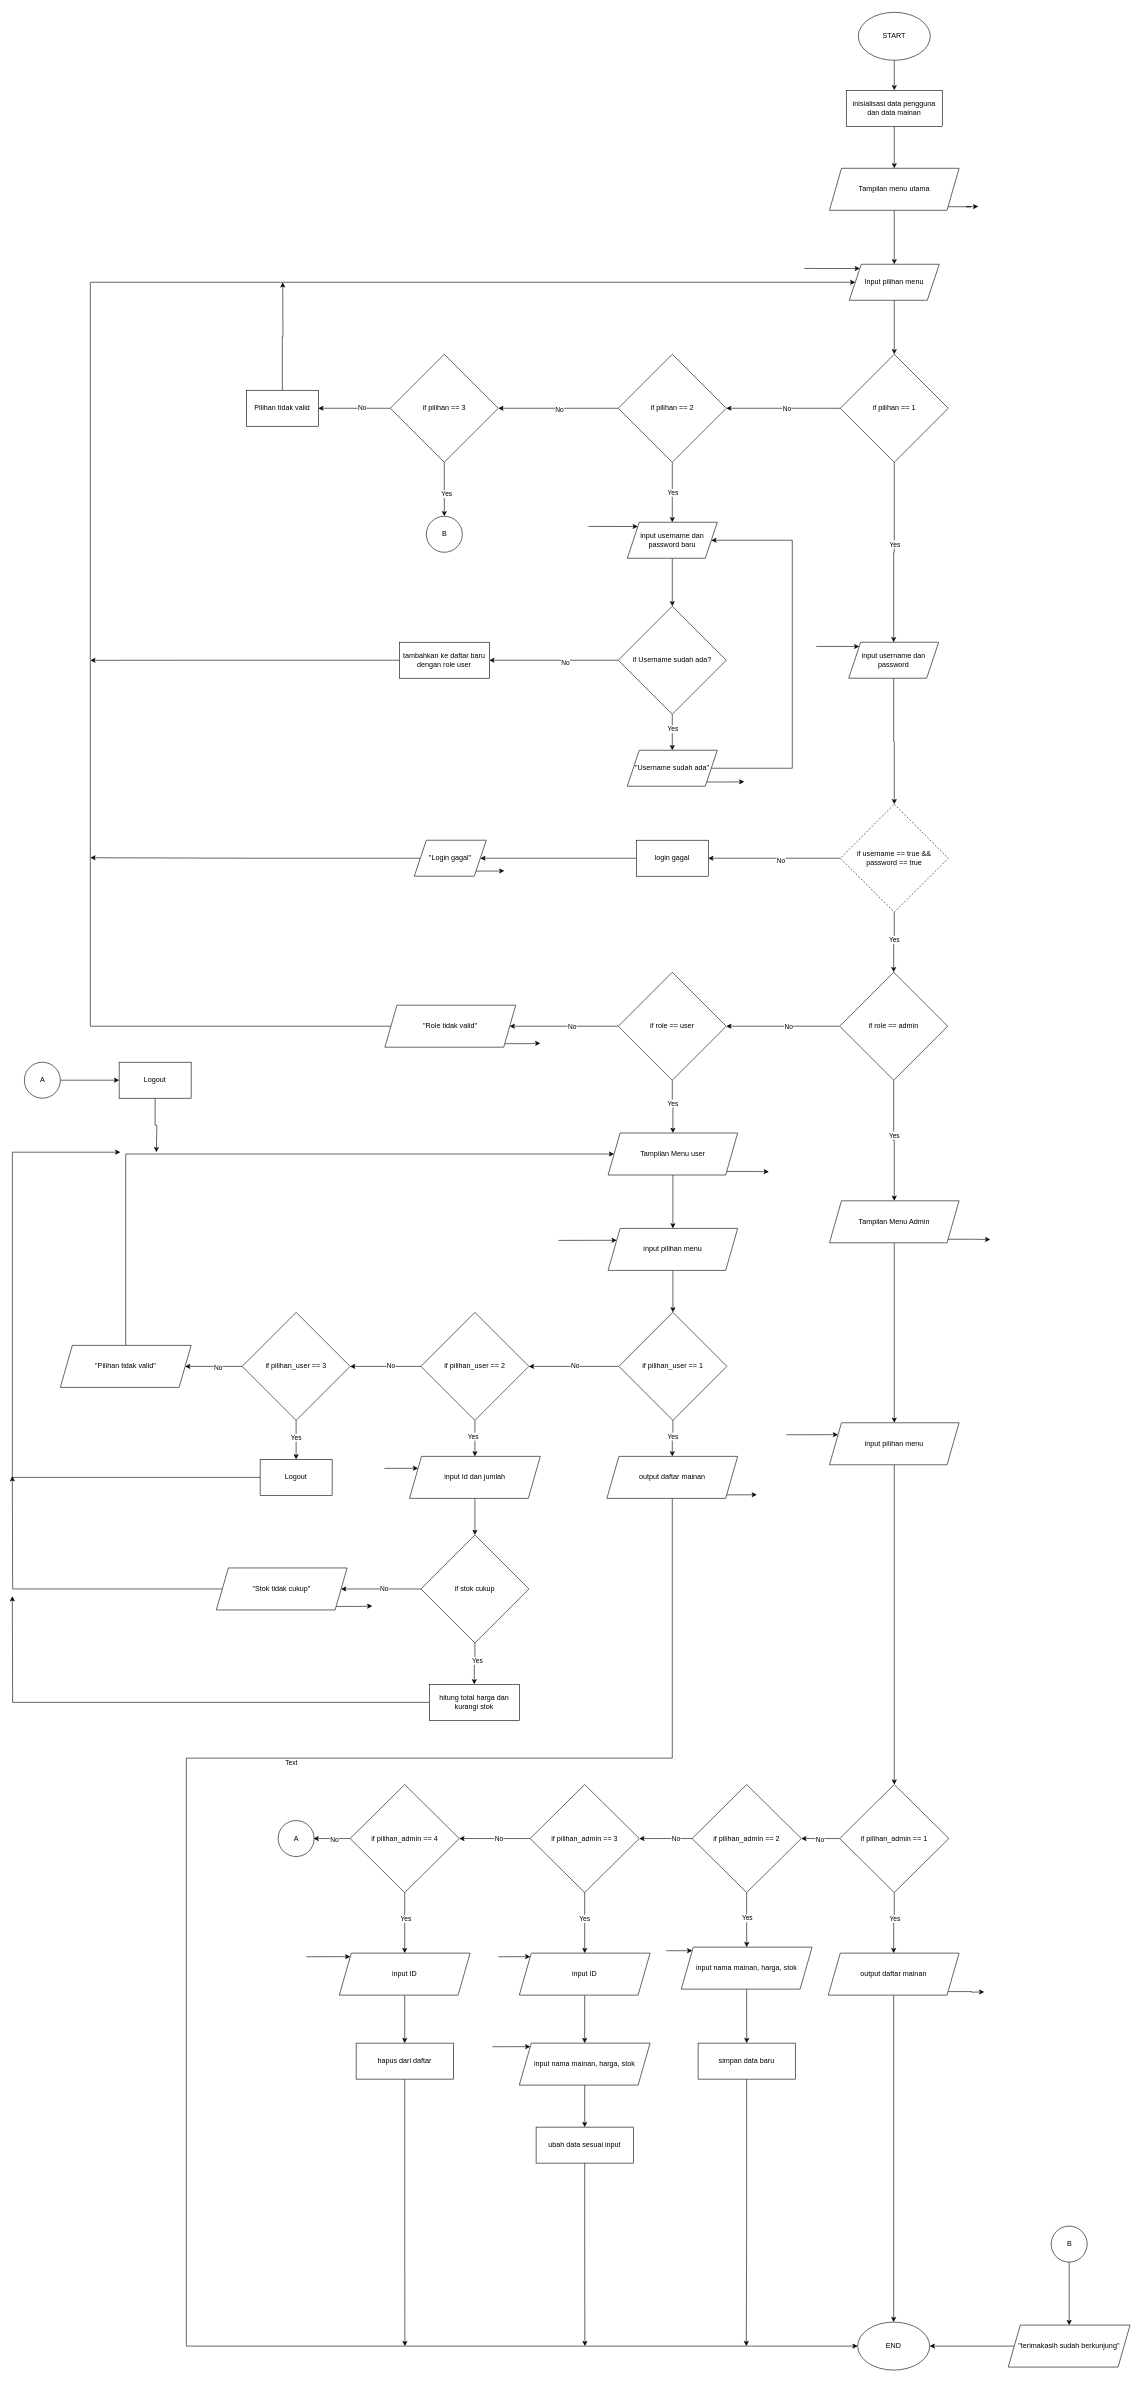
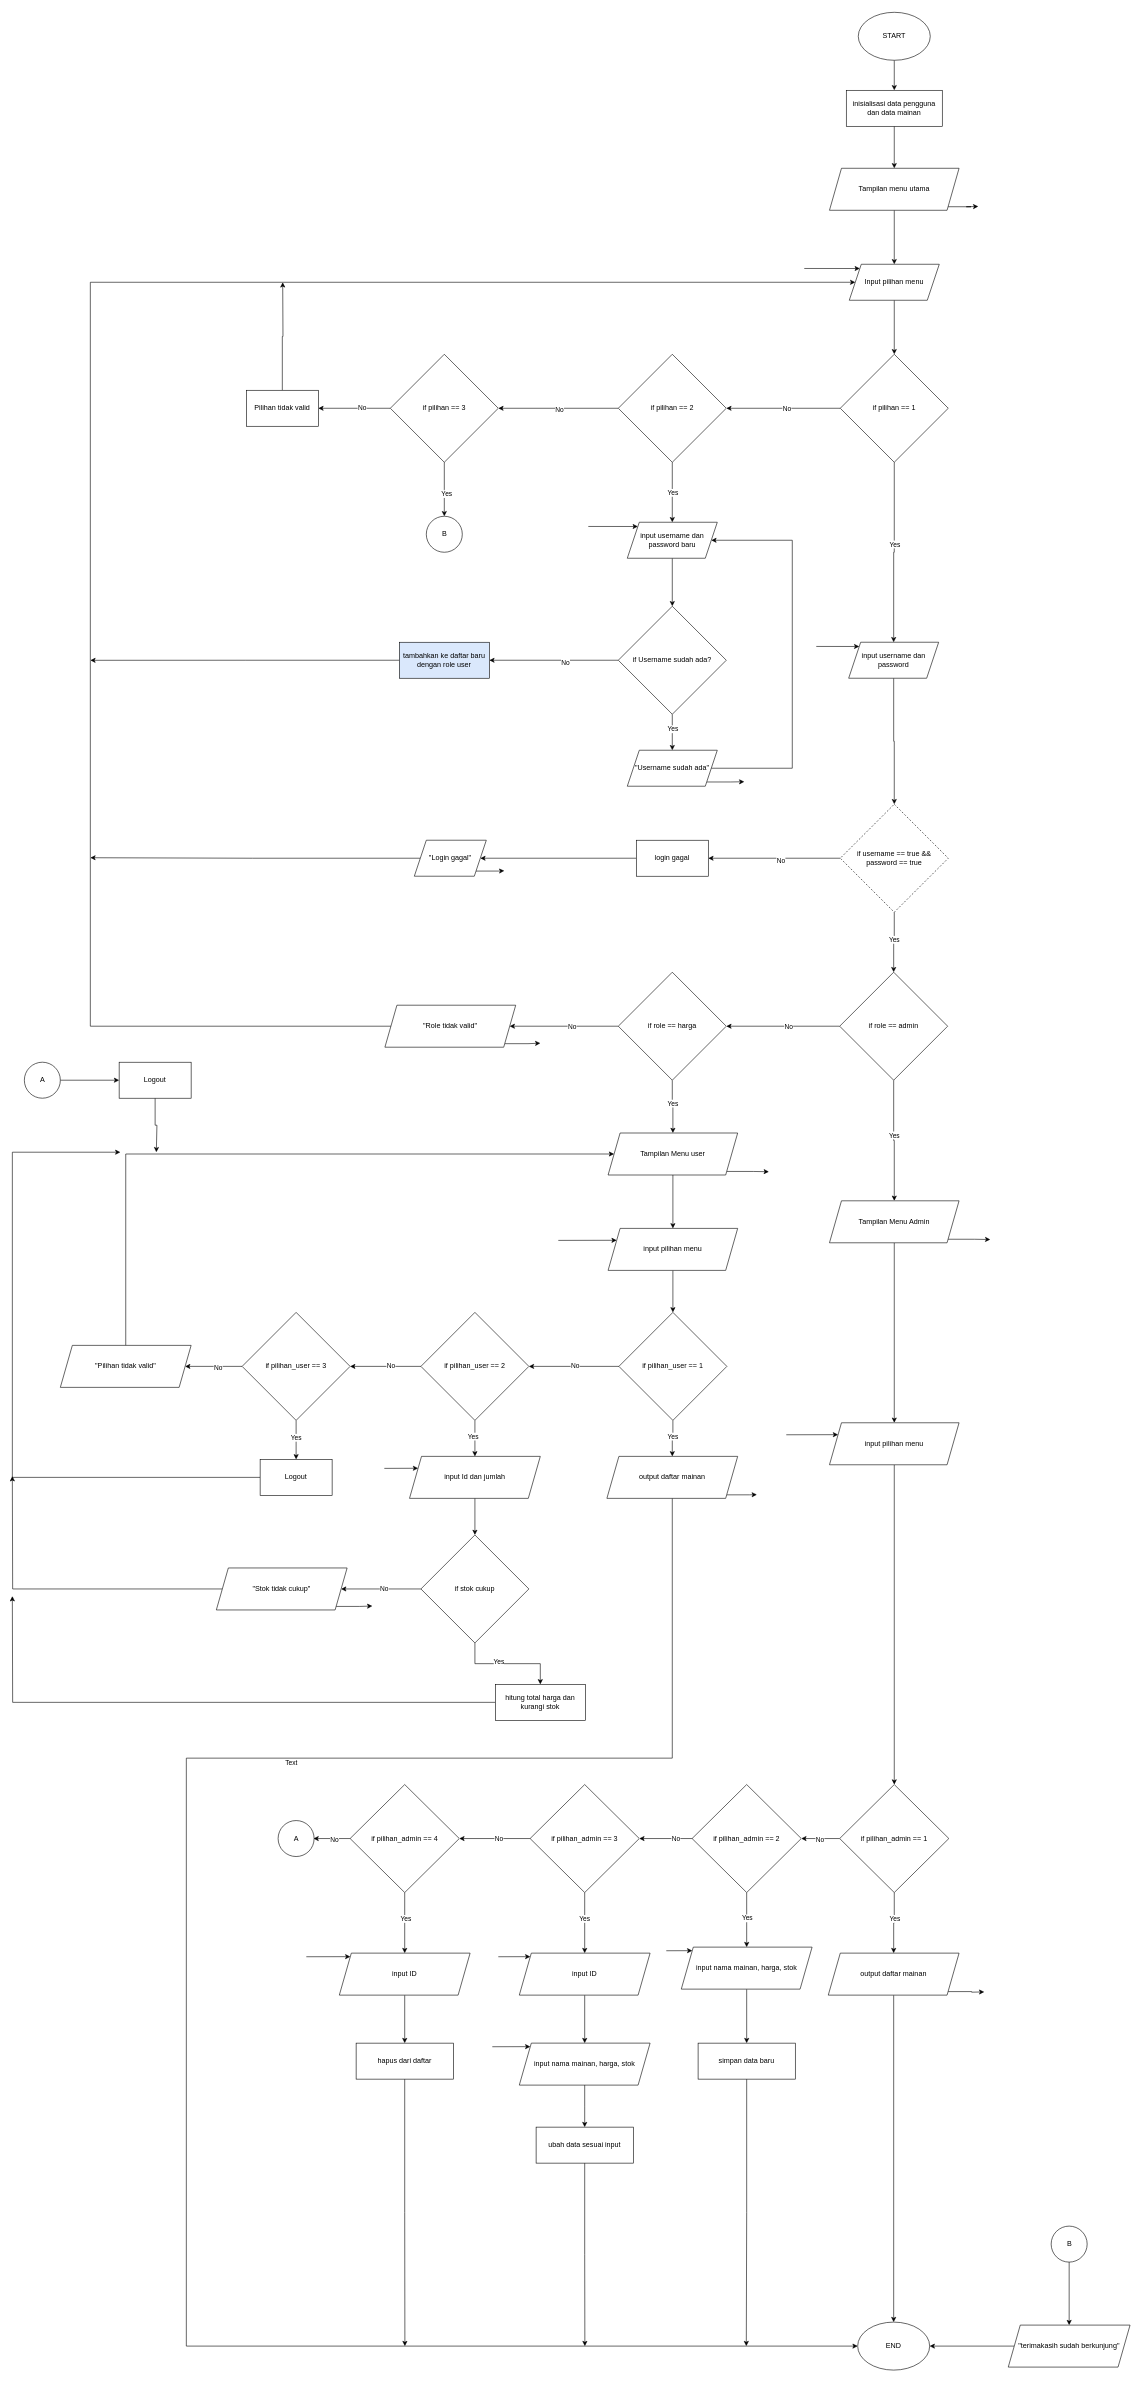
(444, 660) -> (444, 660)
(672, 1026) -> (672, 1026)
(474, 1703) -> (540, 1703)
